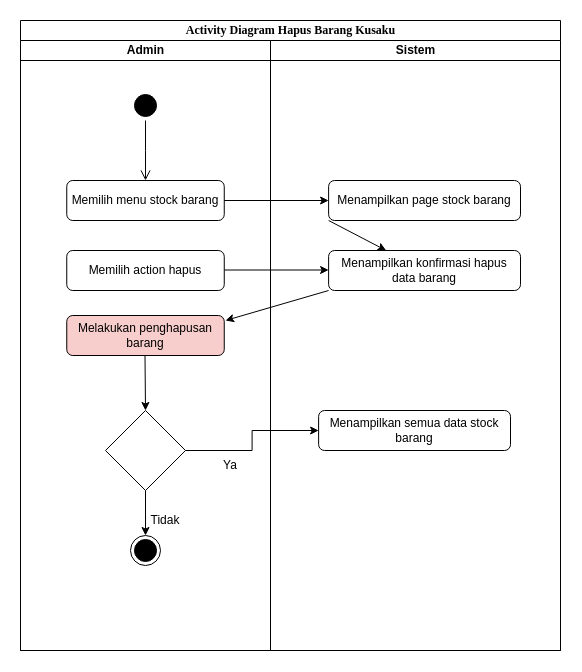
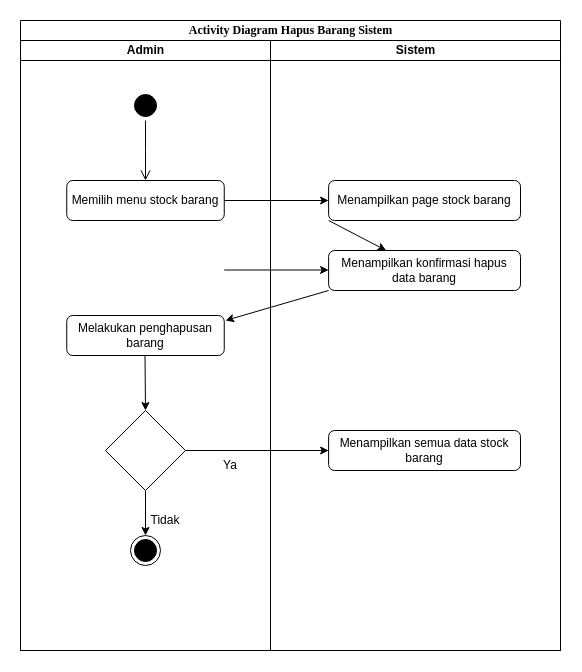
(291, 31) -> (291, 31)
(146, 271) -> none
(146, 336) -> (146, 336)
(415, 431) -> (425, 451)
